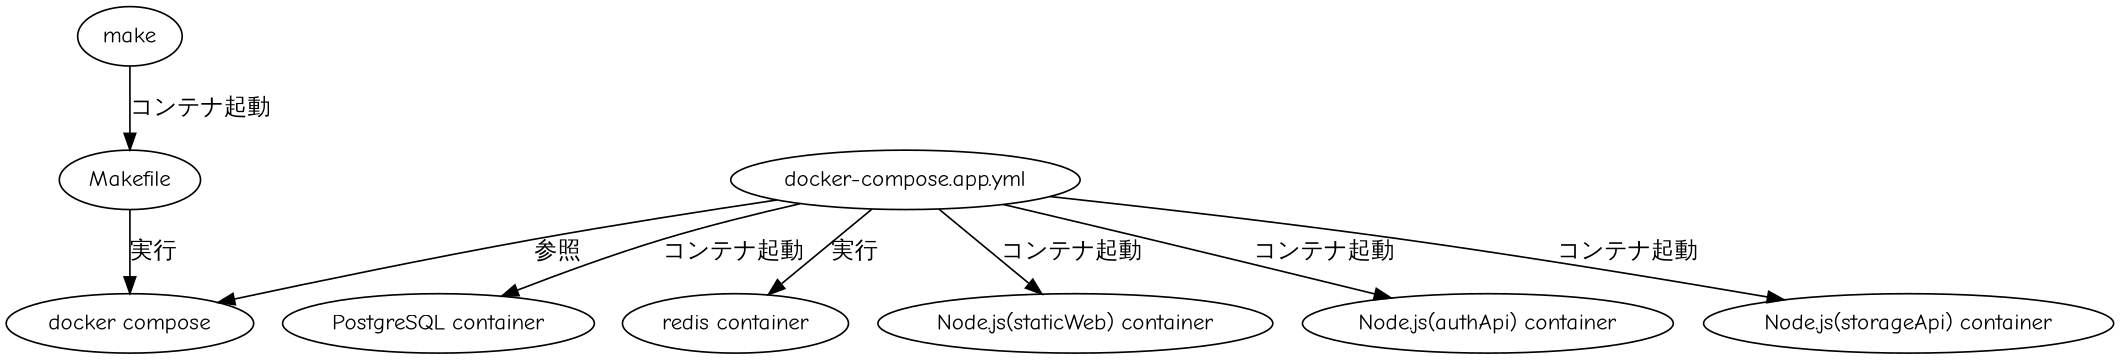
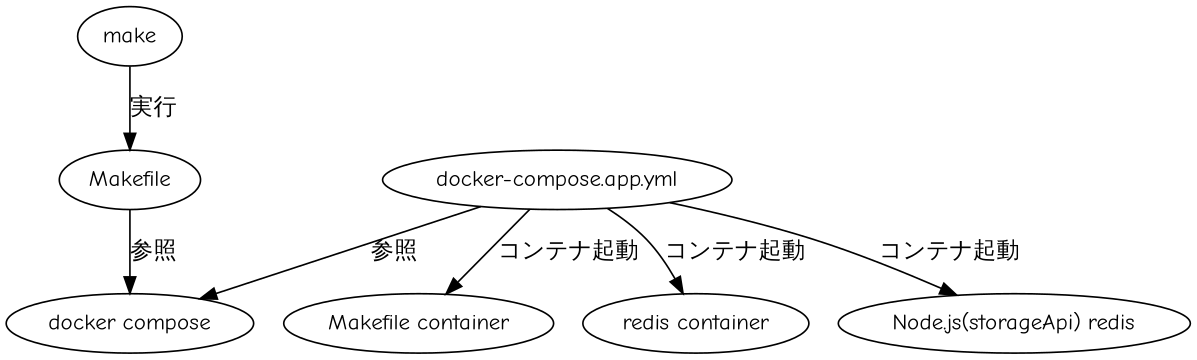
(201, 108) -> (154, 108)
(154, 252) -> (154, 252)
(855, 252) -> (735, 252)
(438, 323) -> (419, 323)
(1075, 323) -> none
(1488, 323) -> none
(1909, 323) -> (1014, 323)
